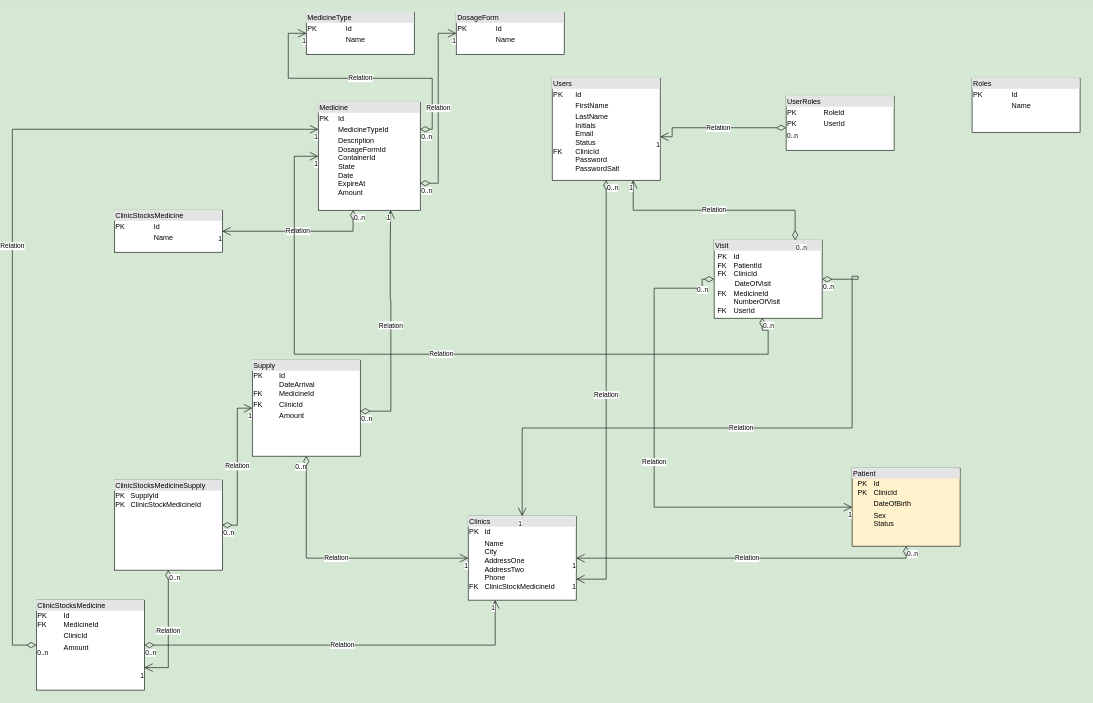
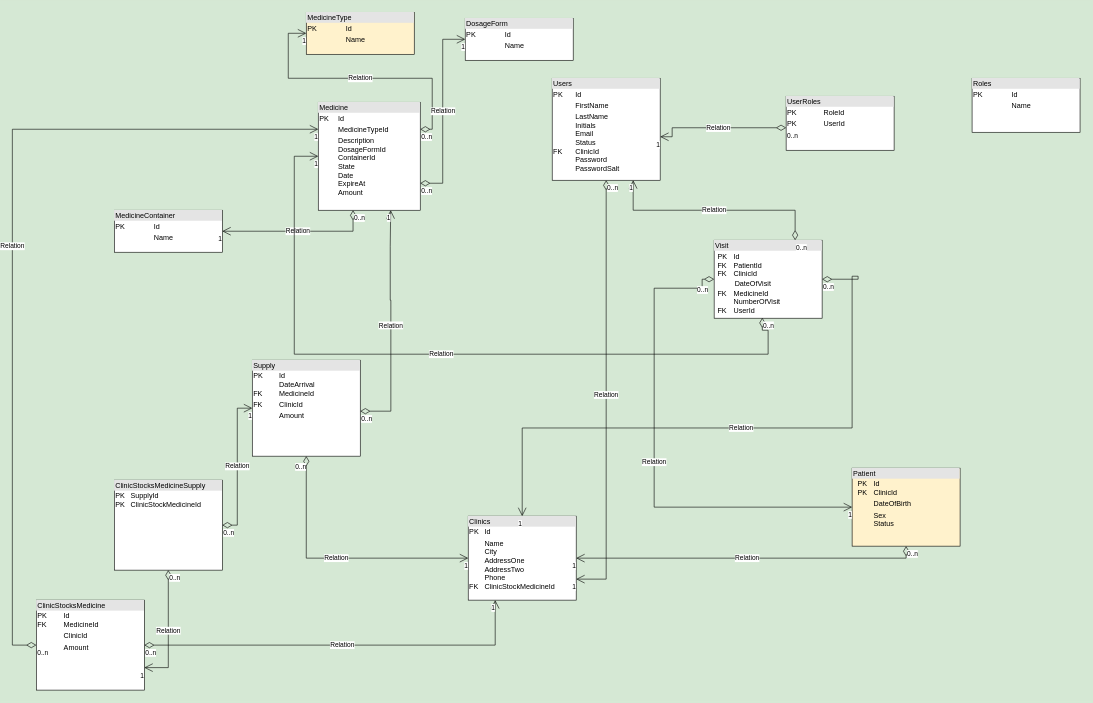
(360, 33) -> (360, 33)
(510, 33) -> (519, 39)
(150, 223) -> (146, 223)
